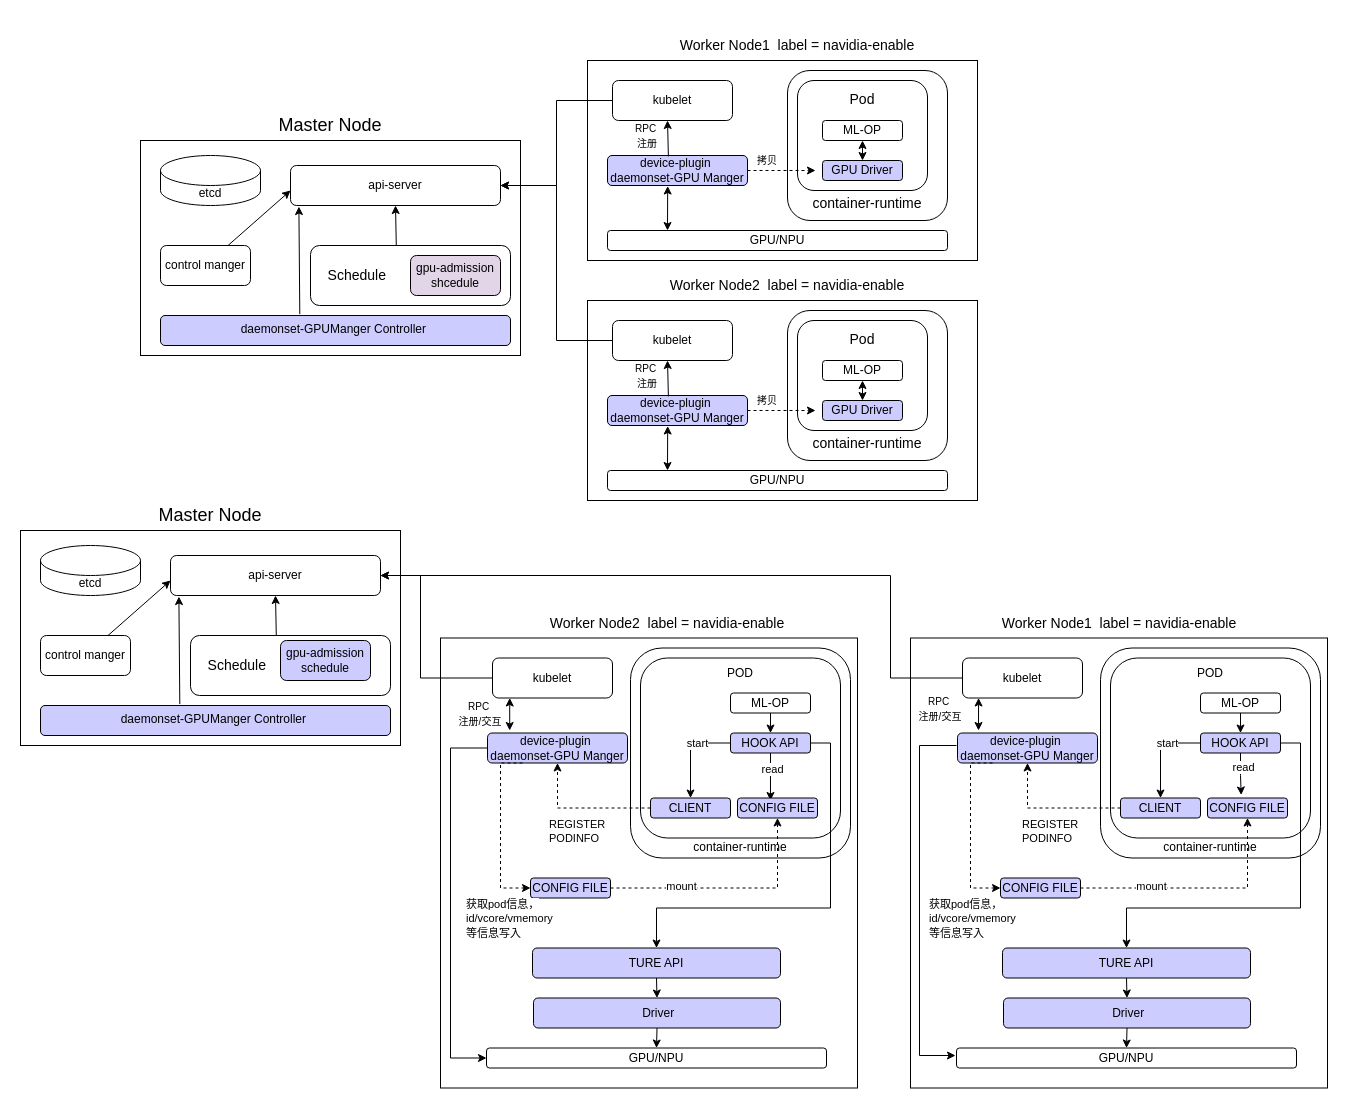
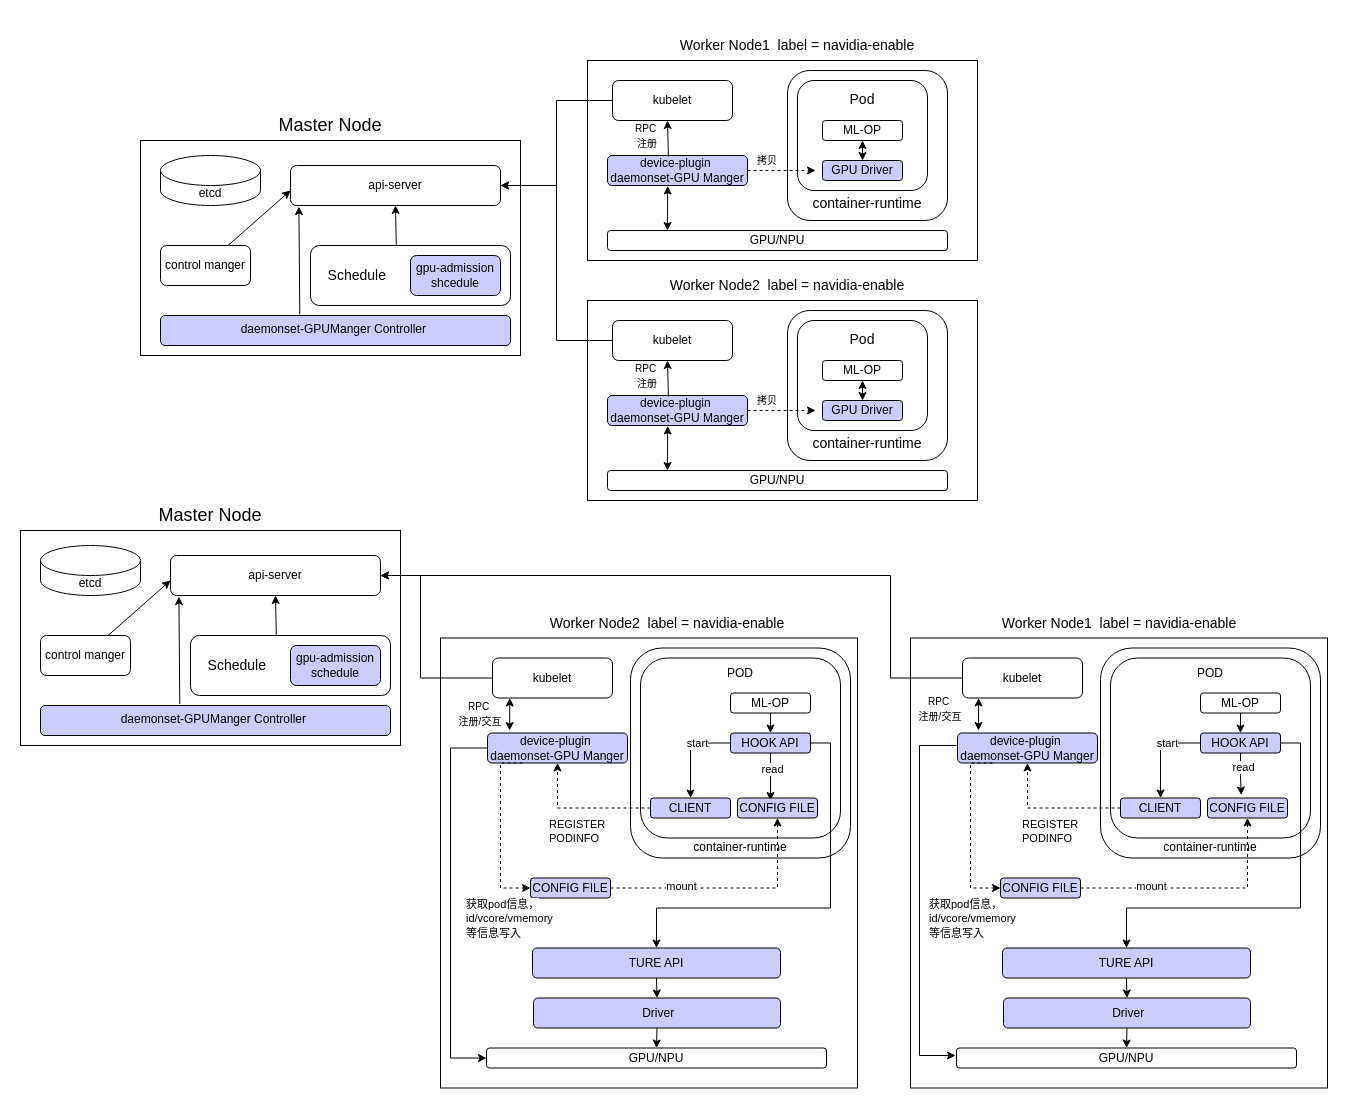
(456, 276) -> (456, 276)
(326, 661) -> (336, 666)
